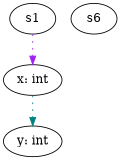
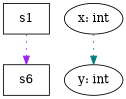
(33, 19) -> (26, 19)
(94, 19) -> (26, 80)
(33, 45) -> (26, 45)
